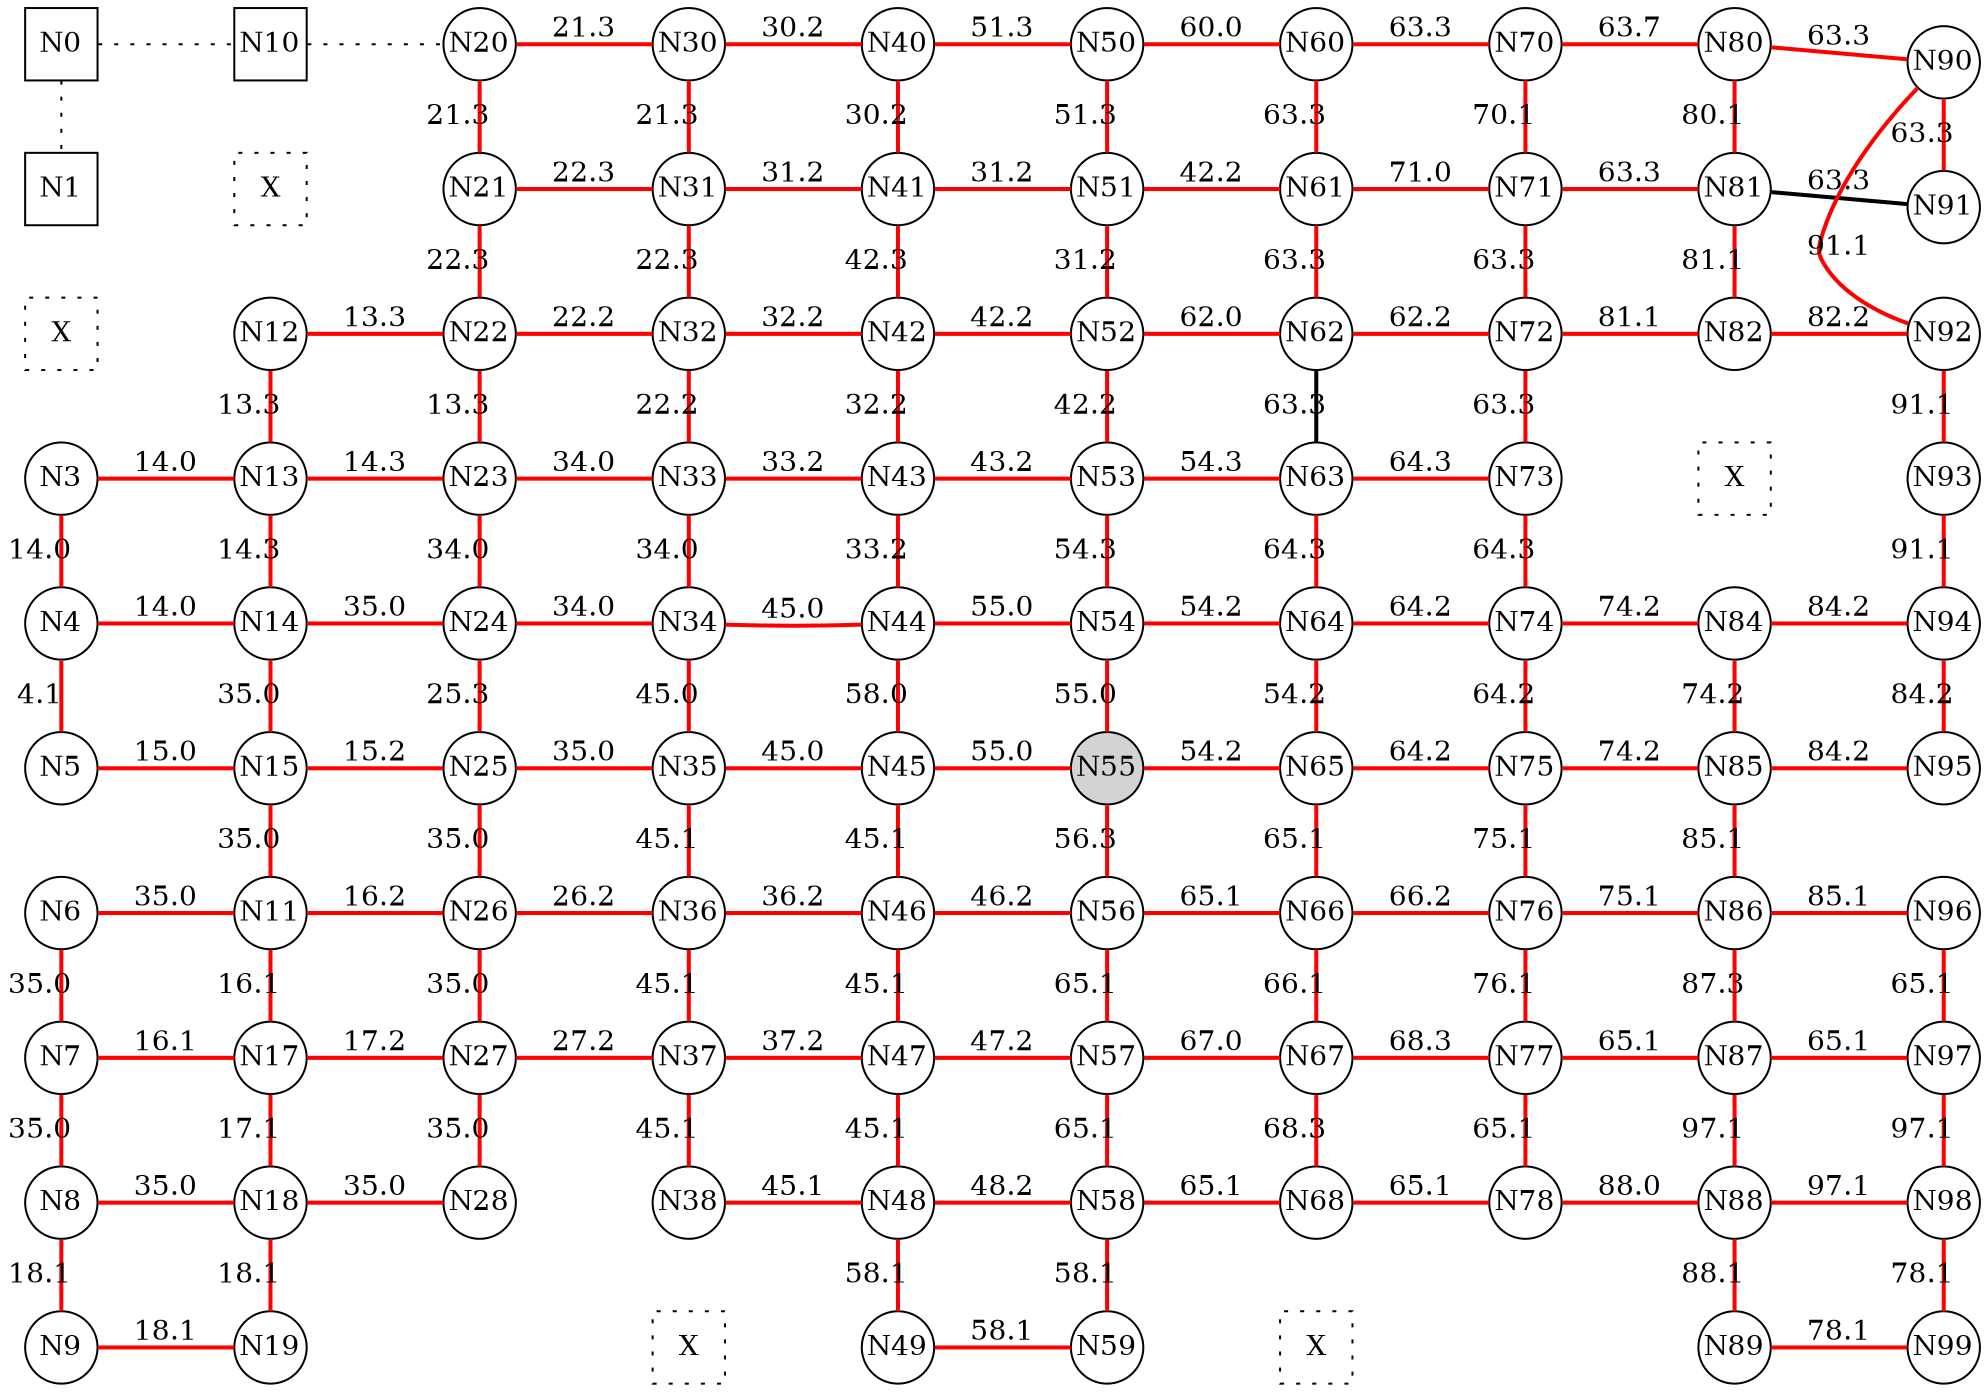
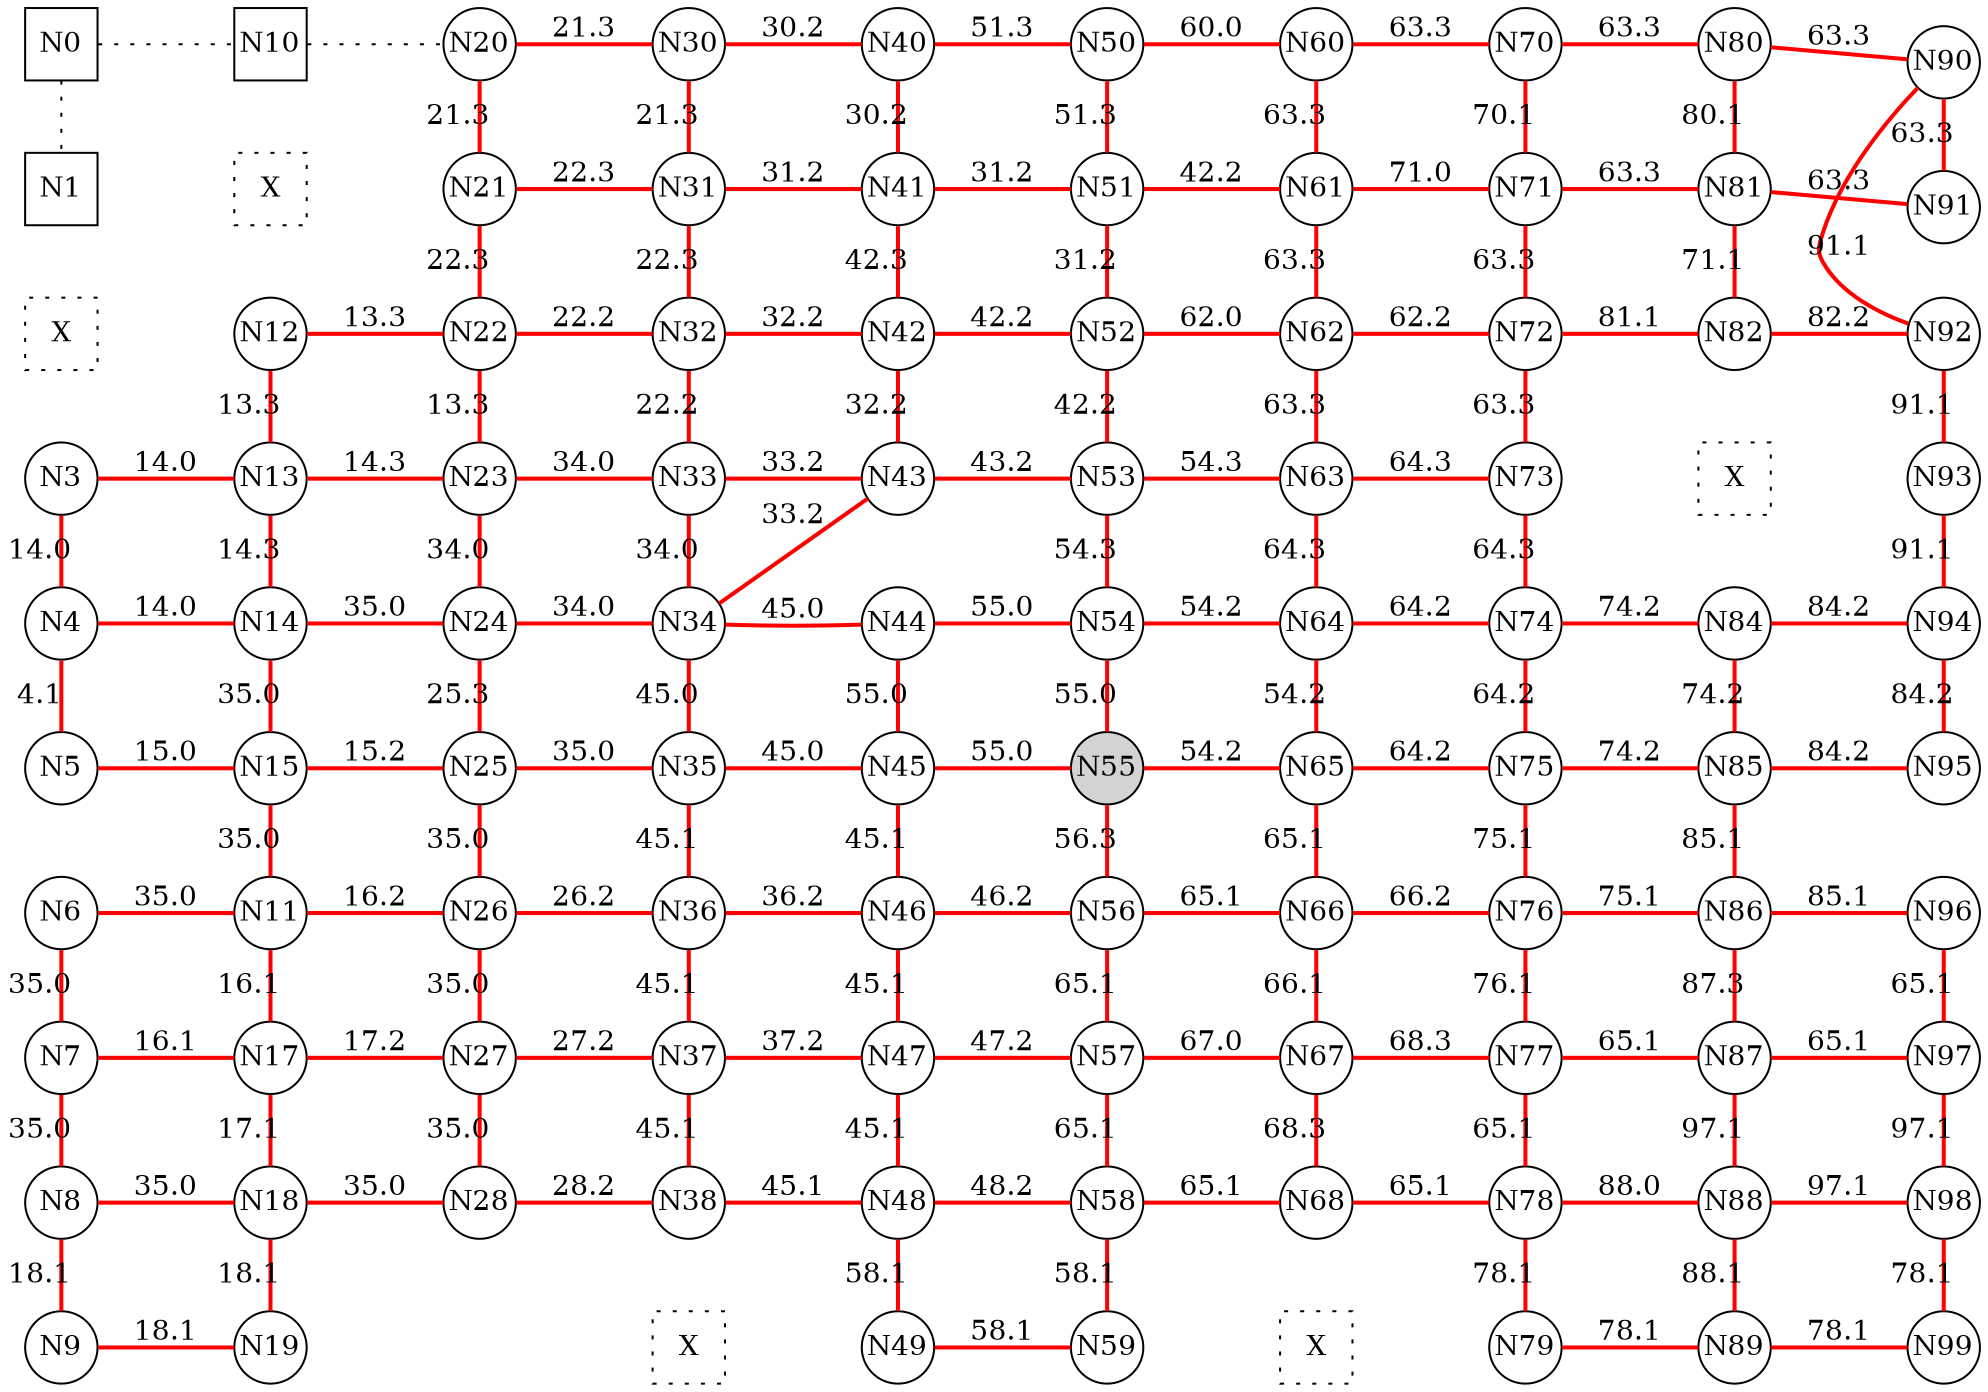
(1630, 29) -> (1630, 29)
(1853, 199) -> (1853, 199)
(1713, 261) -> (1713, 261)
(1316, 406) -> (1316, 406)
(898, 551) -> (794, 551)
(877, 696) -> (877, 696)
none -> (584, 1203)
none -> (1525, 1347)
